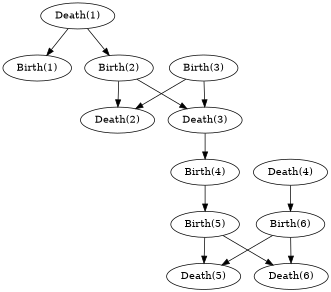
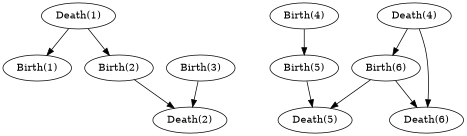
(205, 120) -> none
(243, 247) -> (428, 64)
